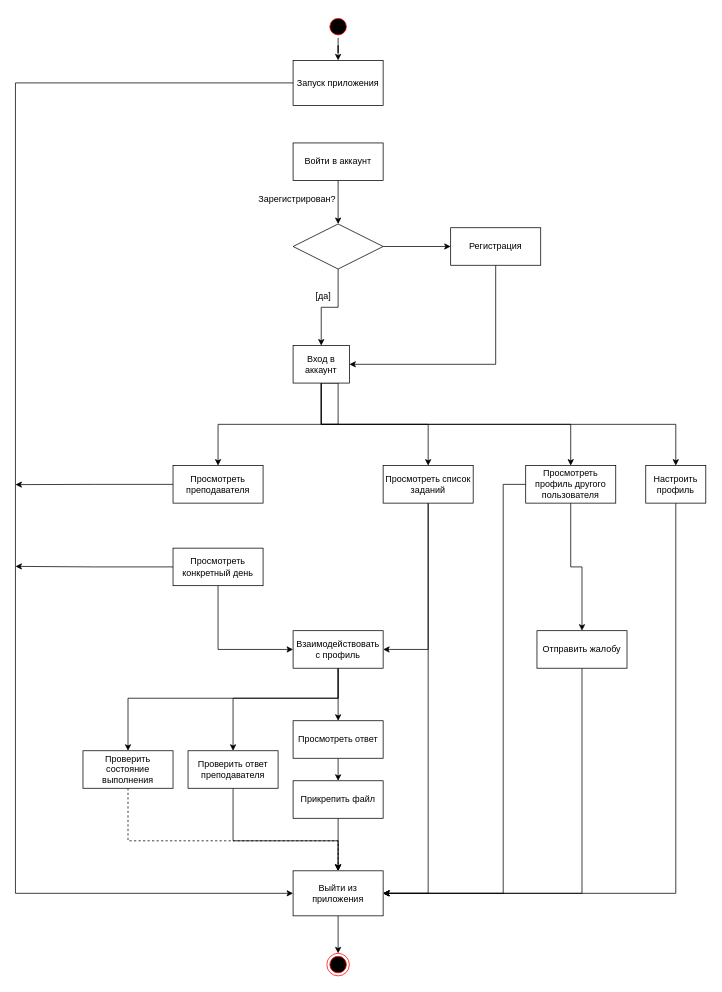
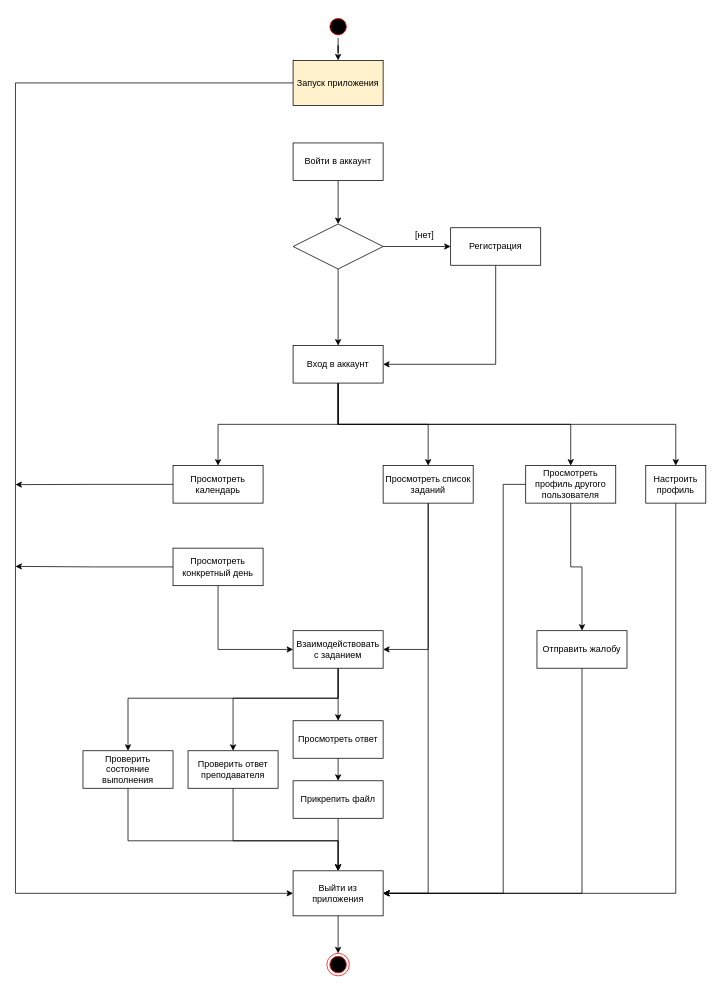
(338, 83) -> (338, 83)
(297, 199) -> none
none -> (424, 235)
(323, 297) -> none
(321, 364) -> (338, 364)
(218, 484) -> (218, 484)
(338, 649) -> (338, 649)
(153, 840) -> (153, 840)
